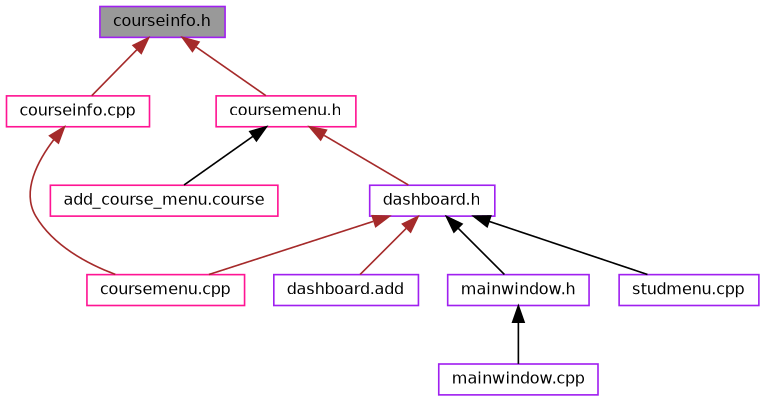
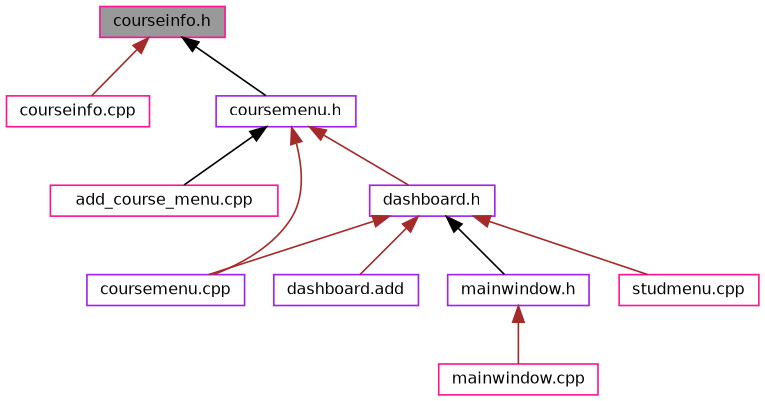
(162, 22) -> (162, 22)
(231, 71) -> (231, 71)
(286, 111) -> (286, 111)
(164, 201) -> (164, 201)
(41, 223) -> (285, 227)
(568, 248) -> (568, 248)
(166, 290) -> (166, 290)
(689, 290) -> (689, 290)
(518, 343) -> (518, 343)
(518, 379) -> (518, 379)
